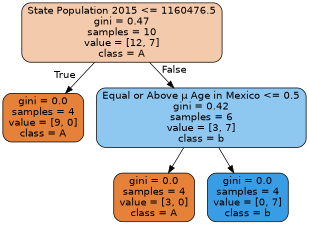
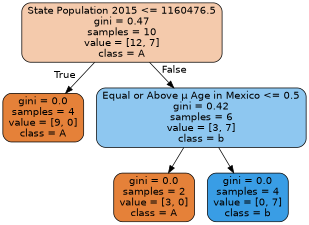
(154, 197) -> (154, 197)
